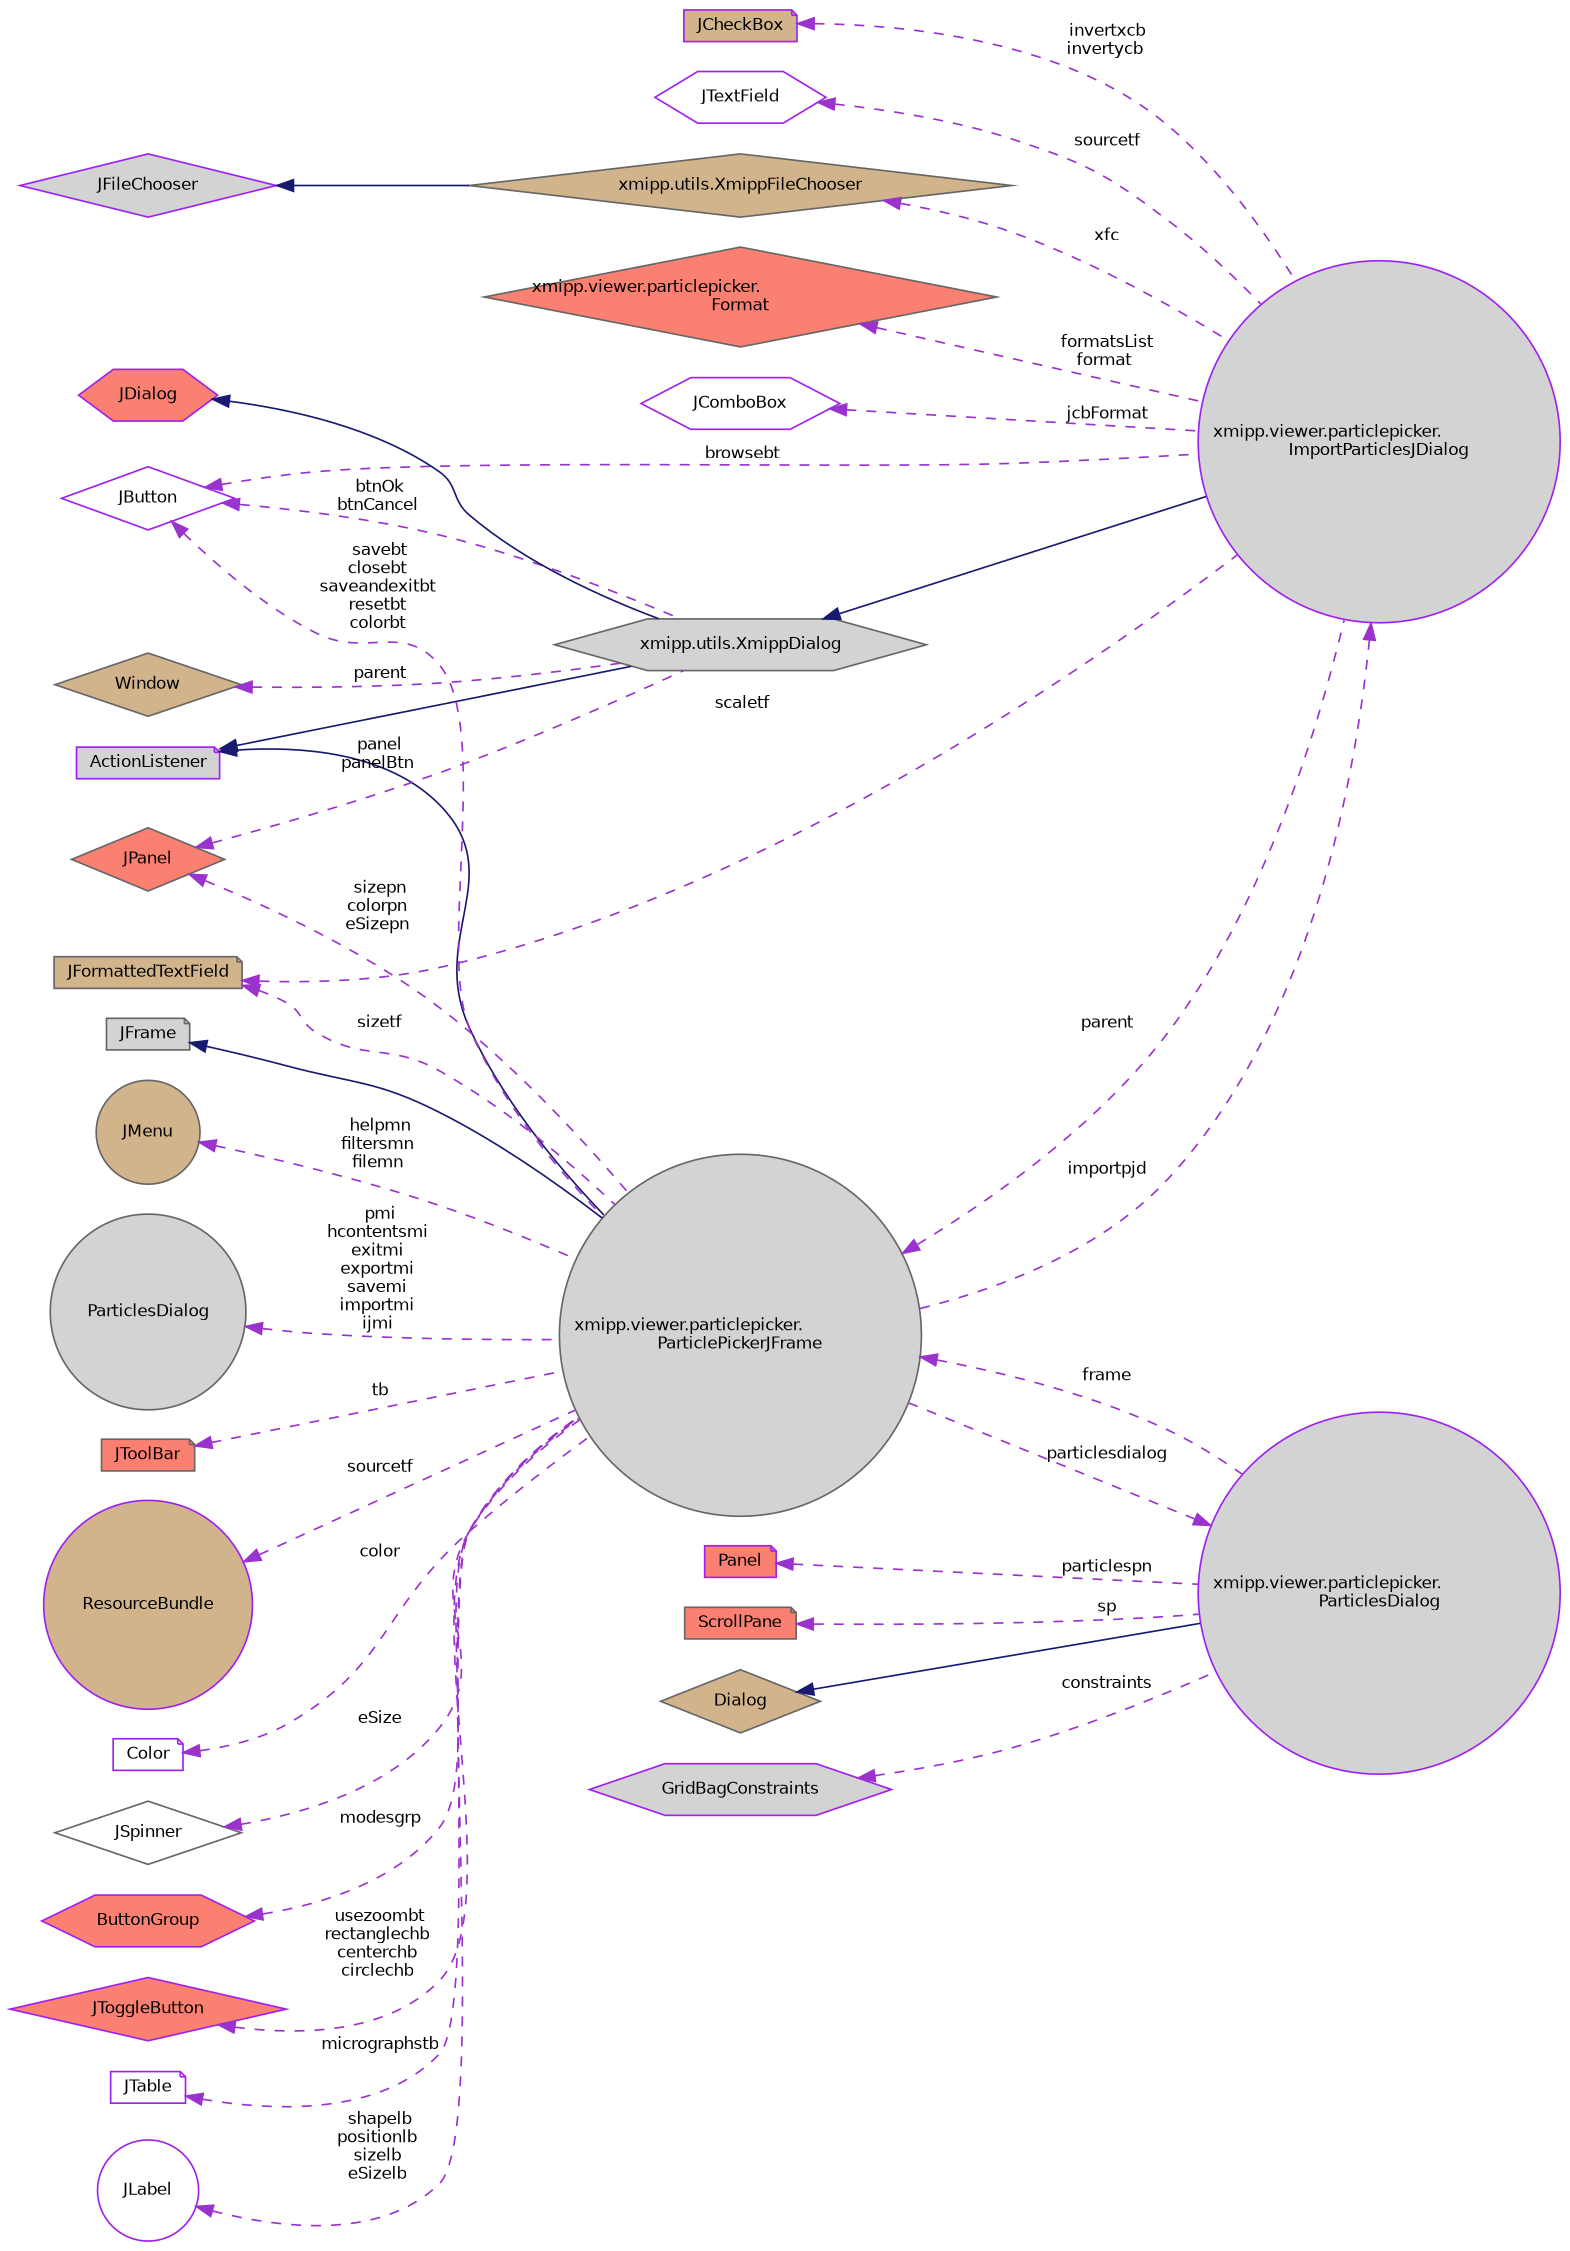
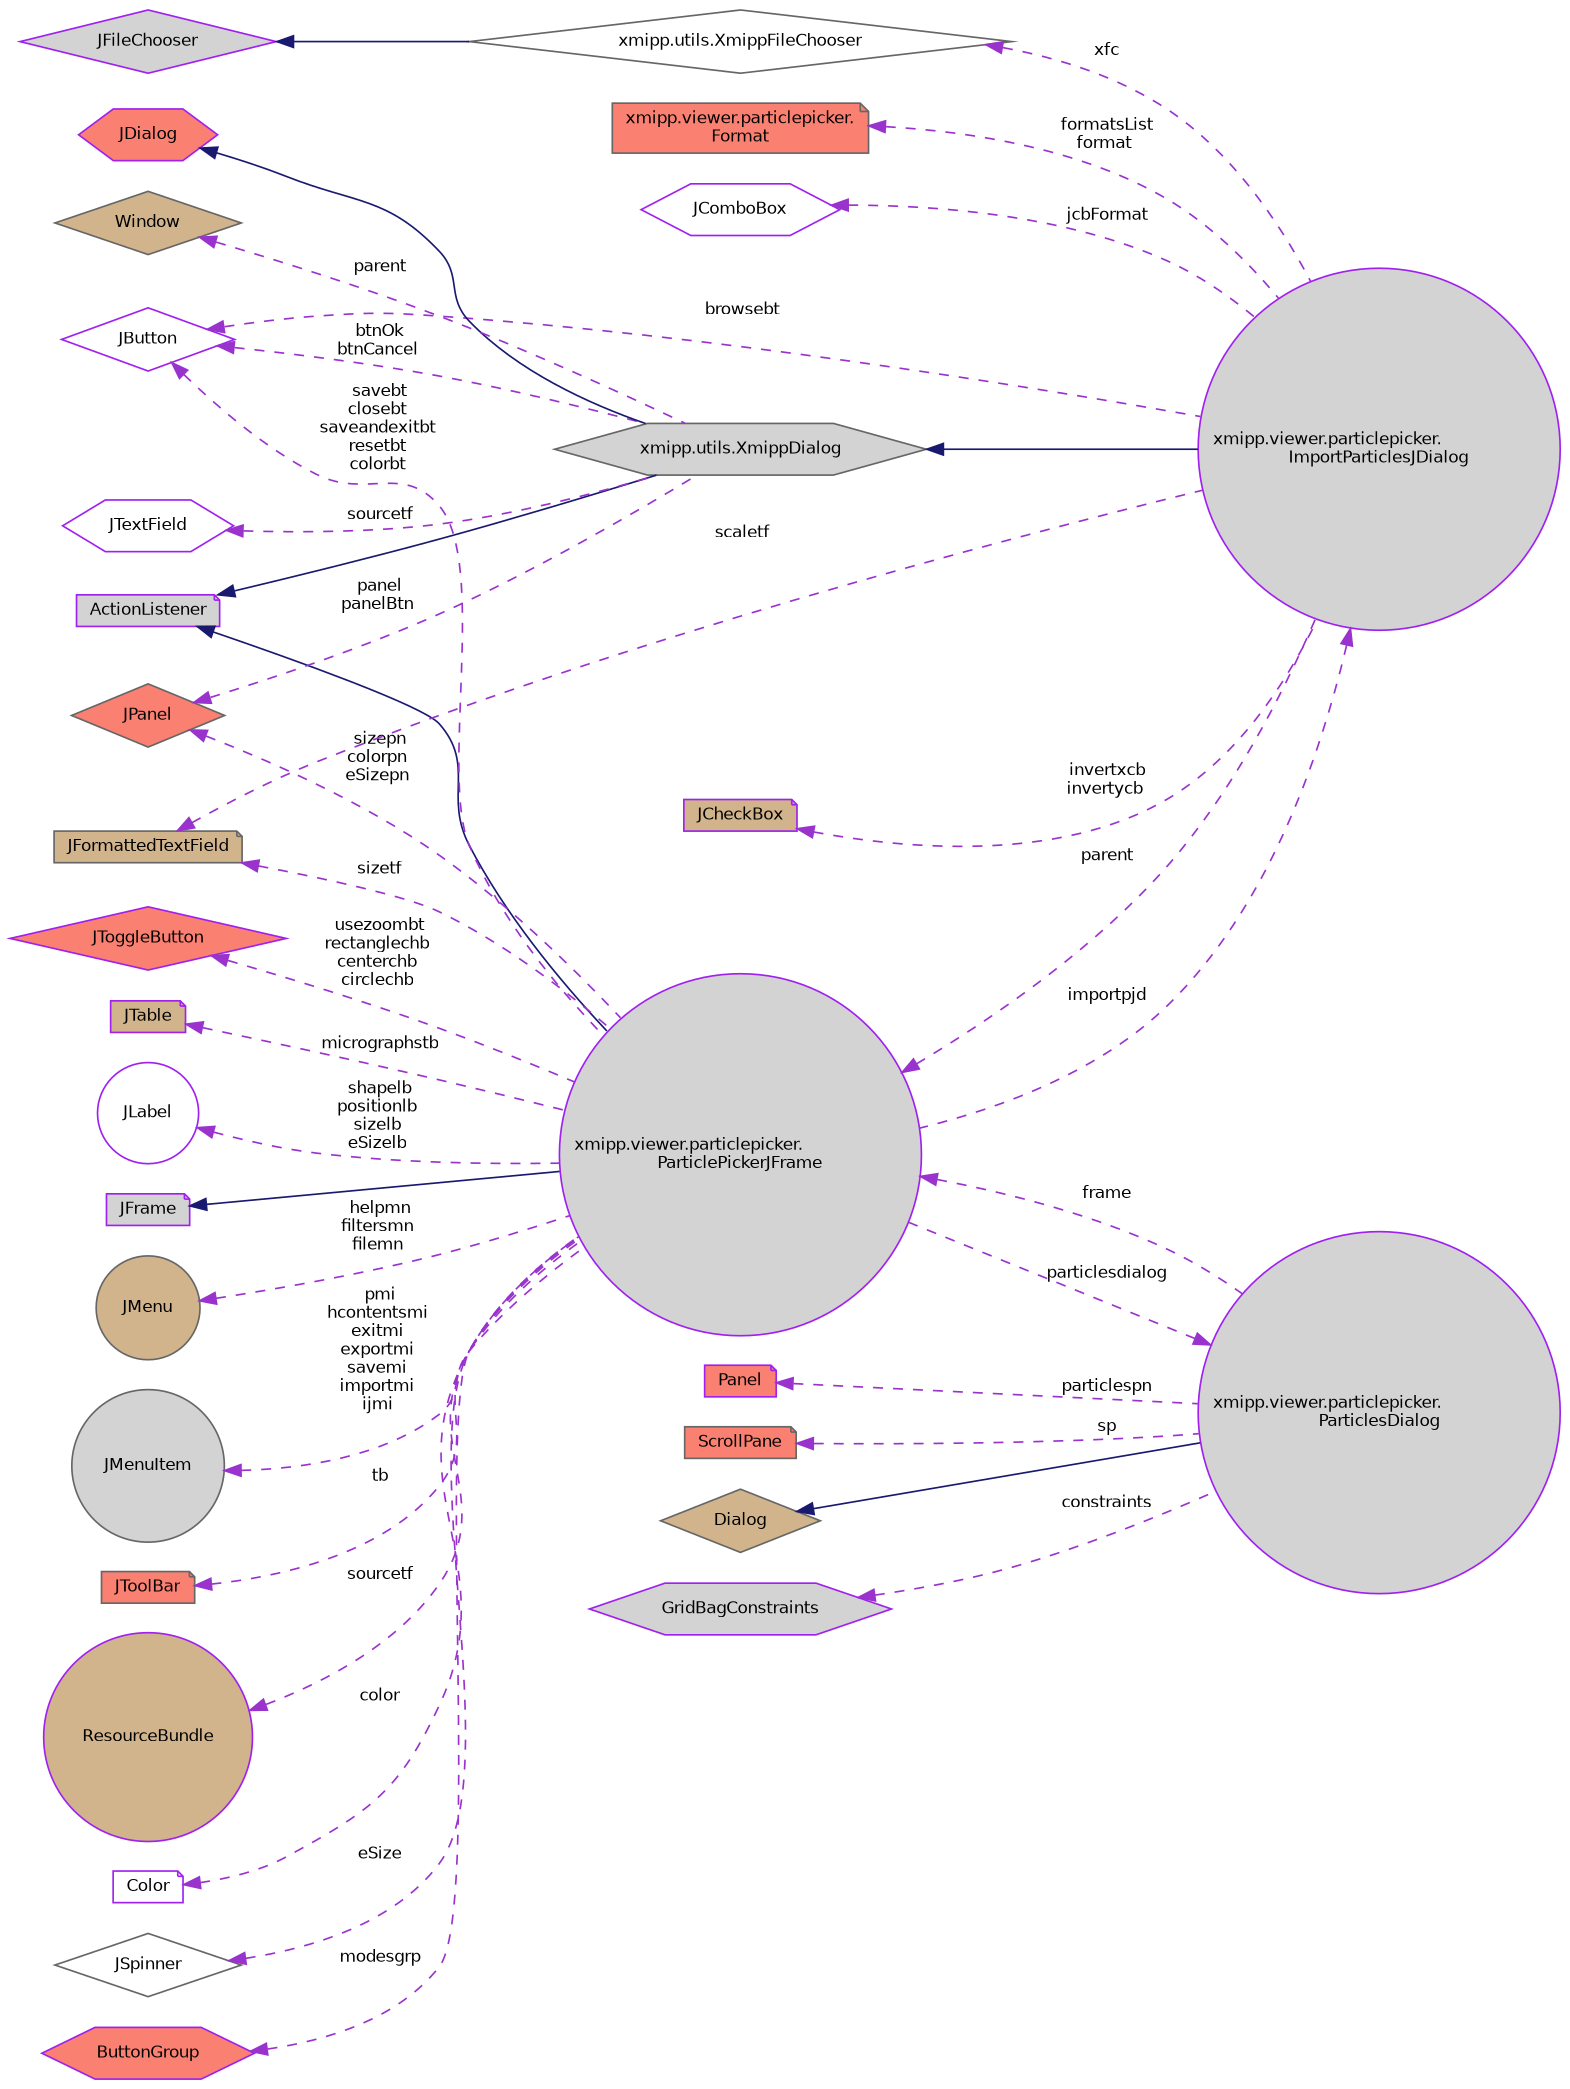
(1069, 159) -> (463, 521)
(740, 186) -> (740, 42)
(740, 297) -> (740, 128)
(148, 1034) -> (148, 1210)
(148, 1312) -> (148, 1466)
(740, 1335) -> (740, 1155)
(148, 2087) -> (148, 1017)
